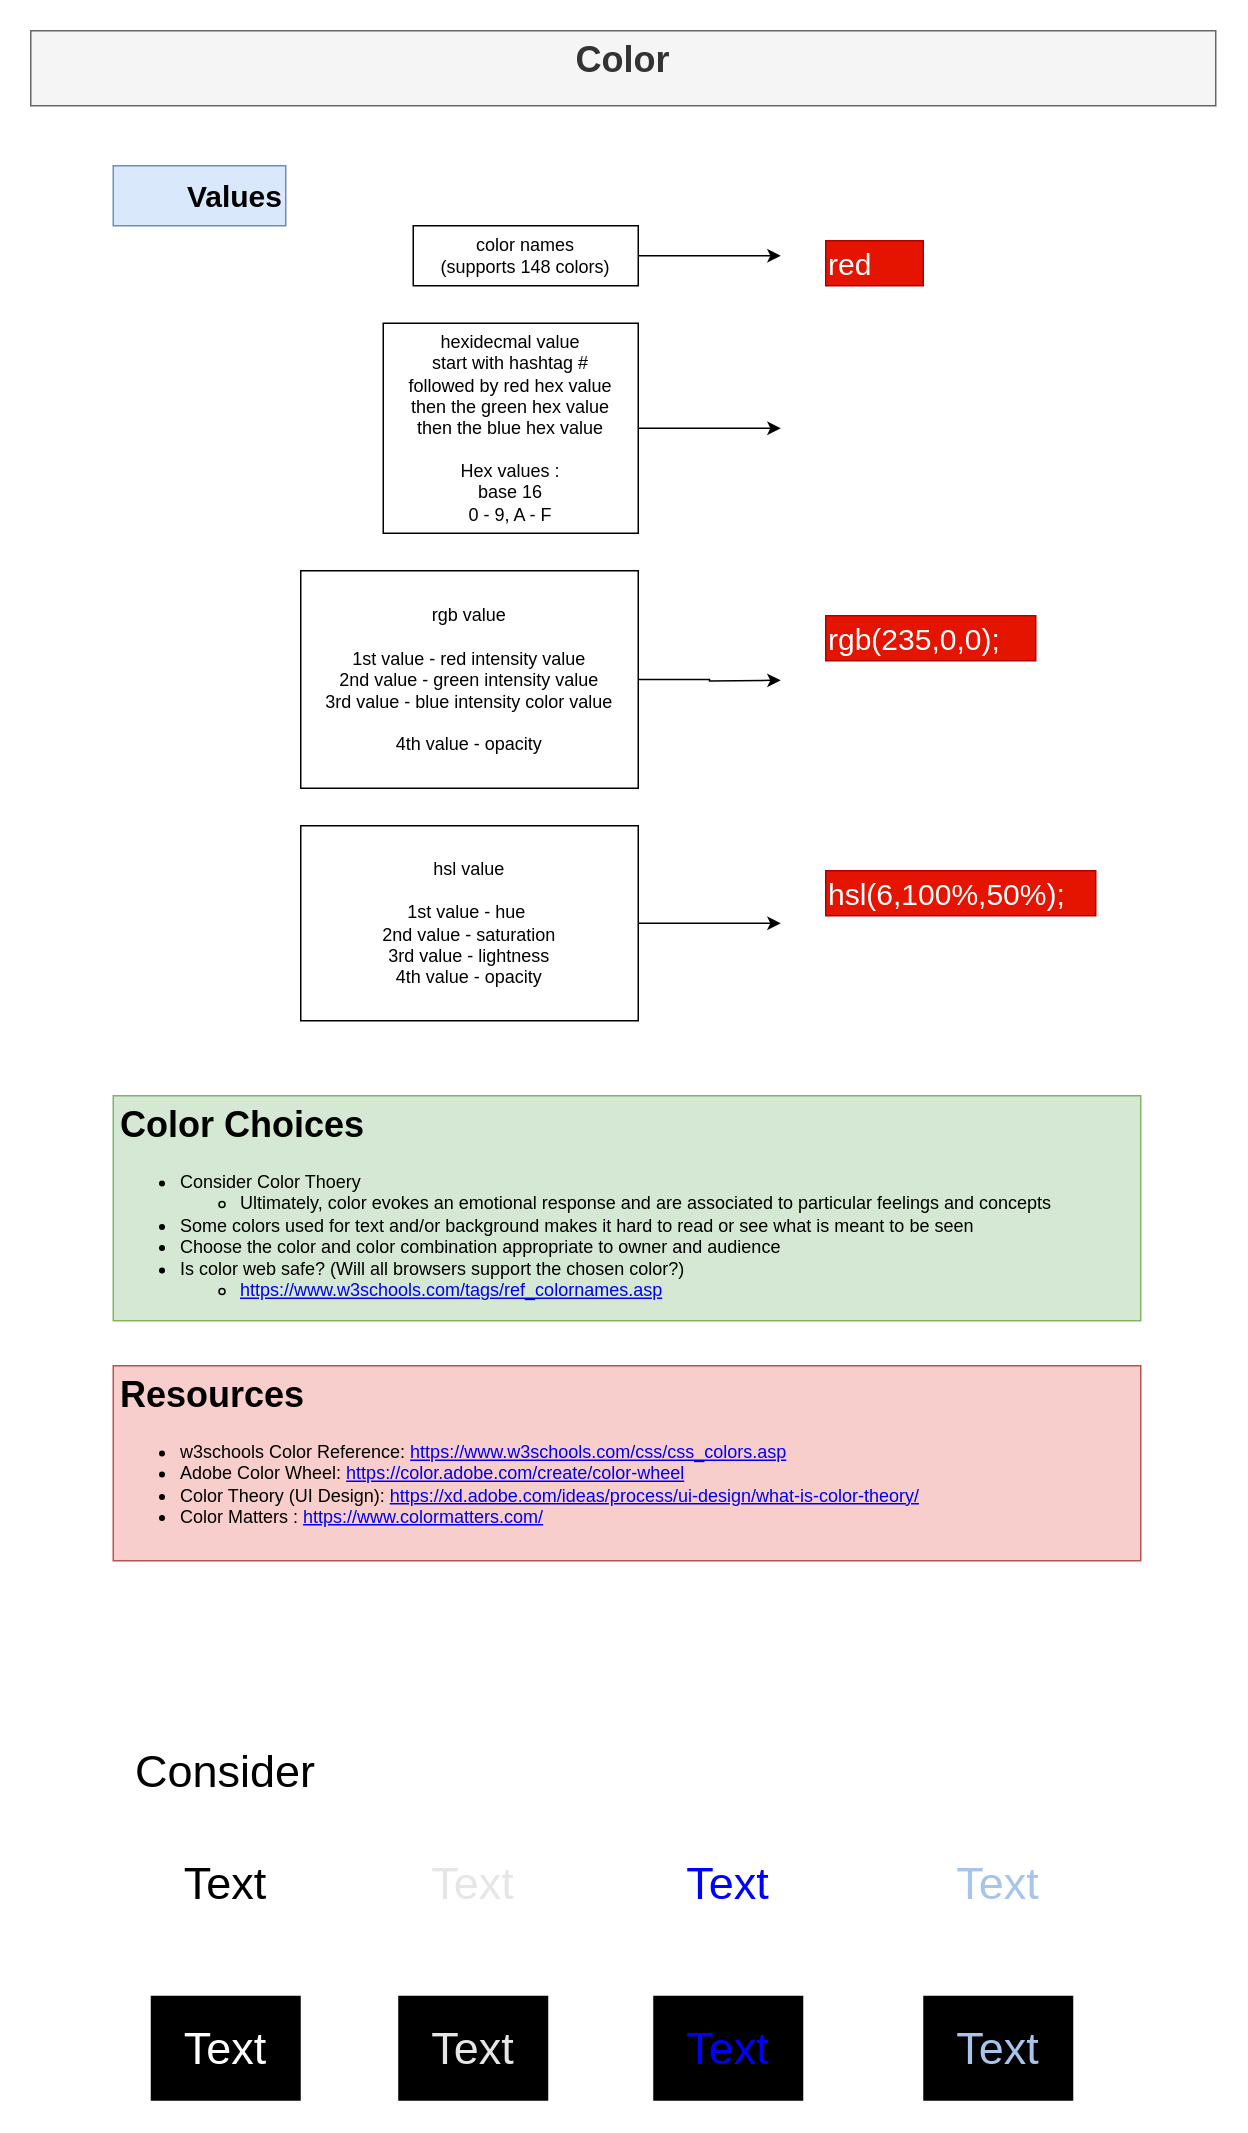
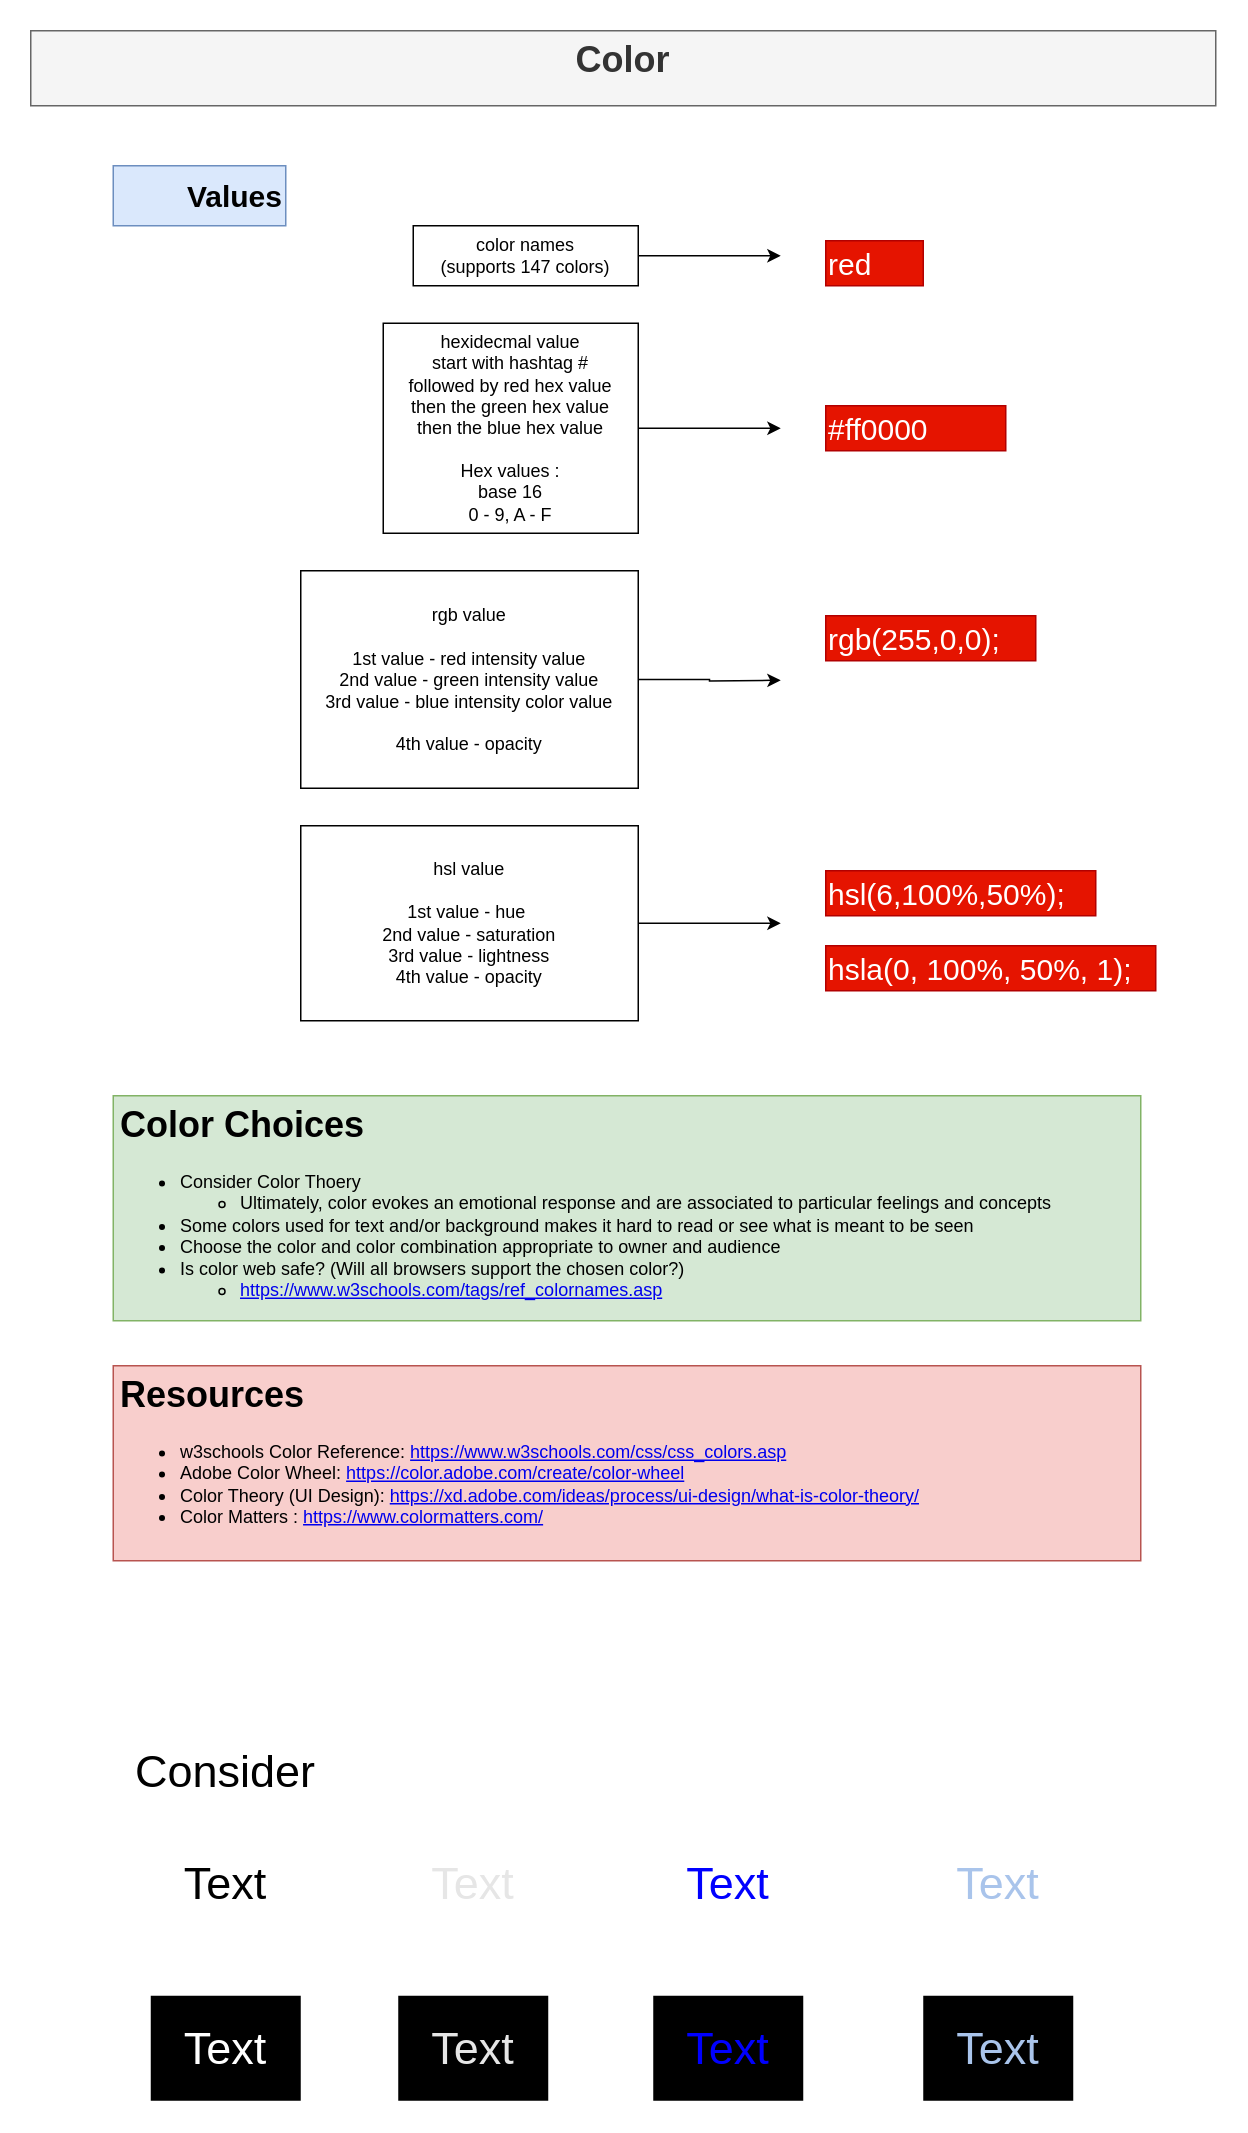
(526, 256) -> (526, 256)
none -> (916, 428)
(926, 638) -> (926, 638)
none -> (991, 968)
